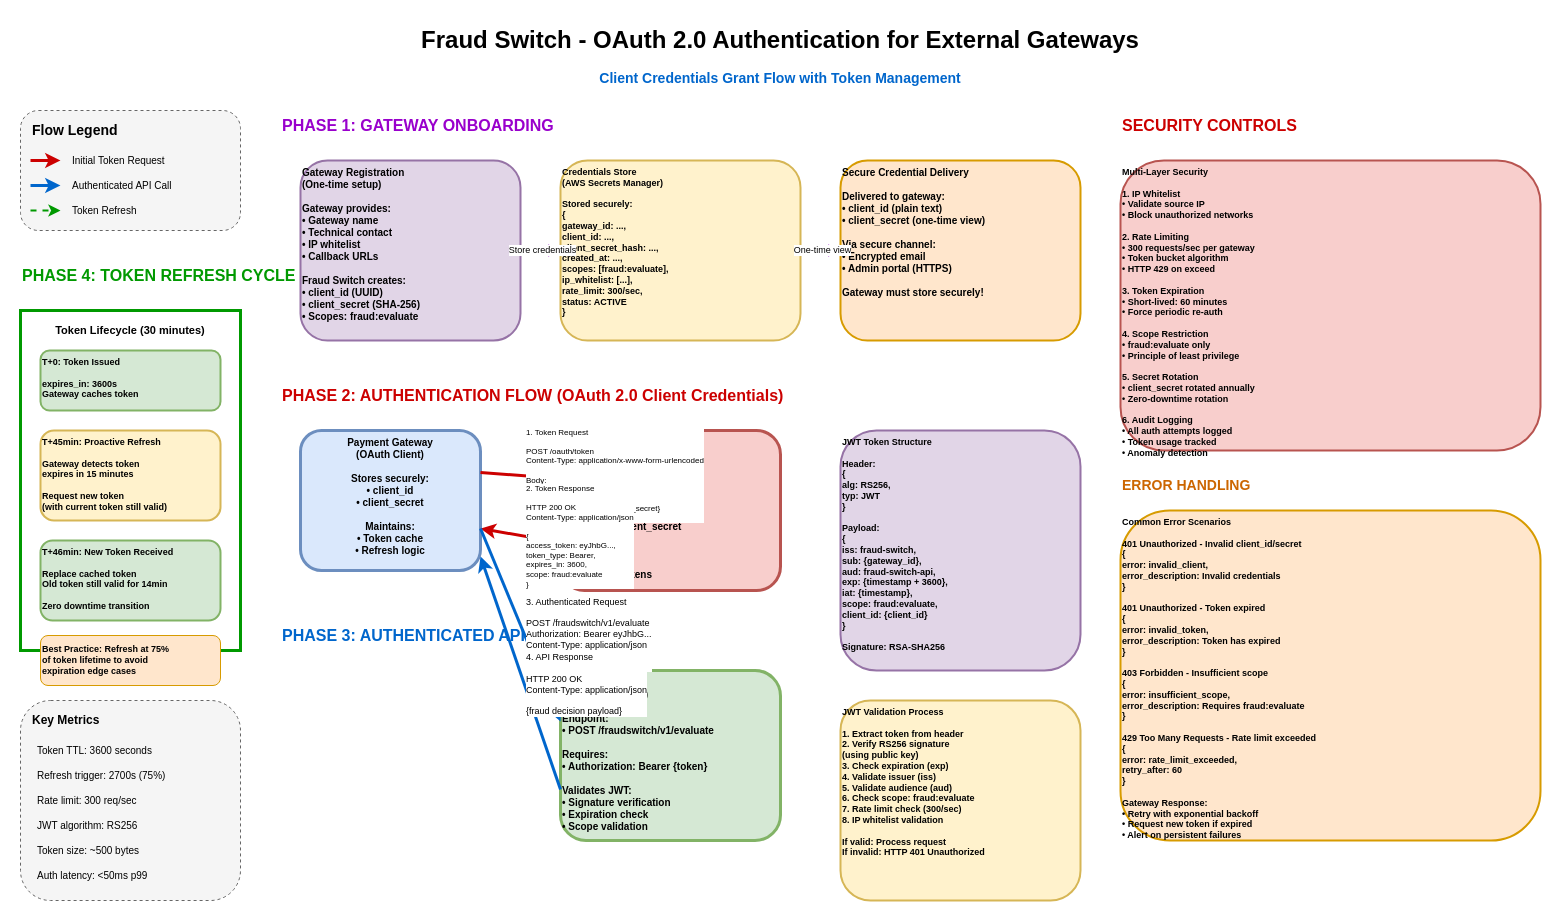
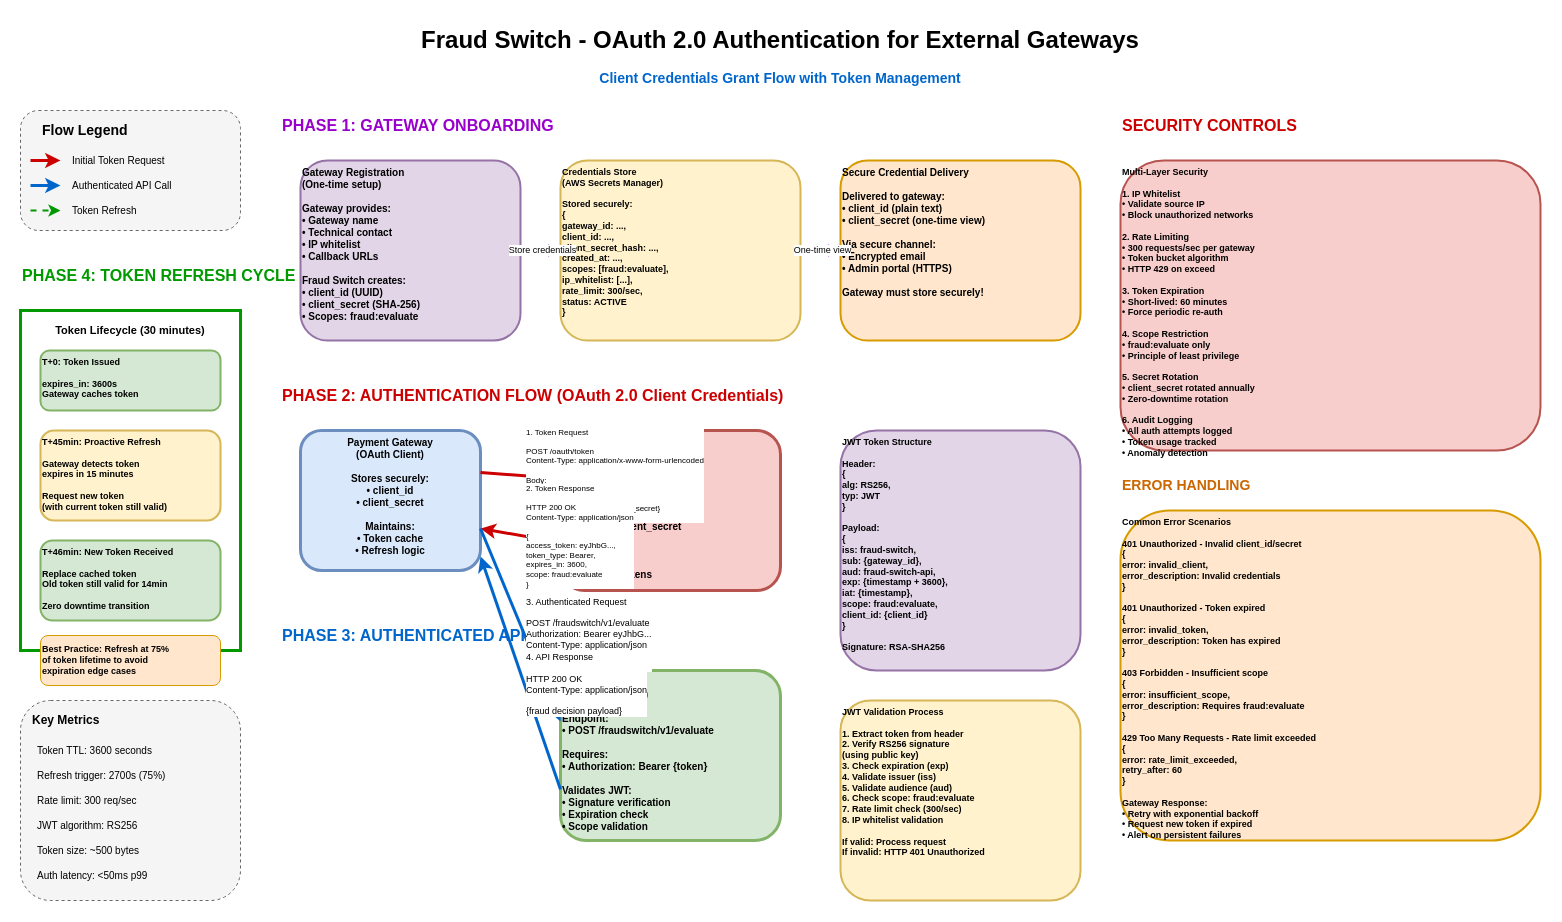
(106, 131) -> (116, 131)
